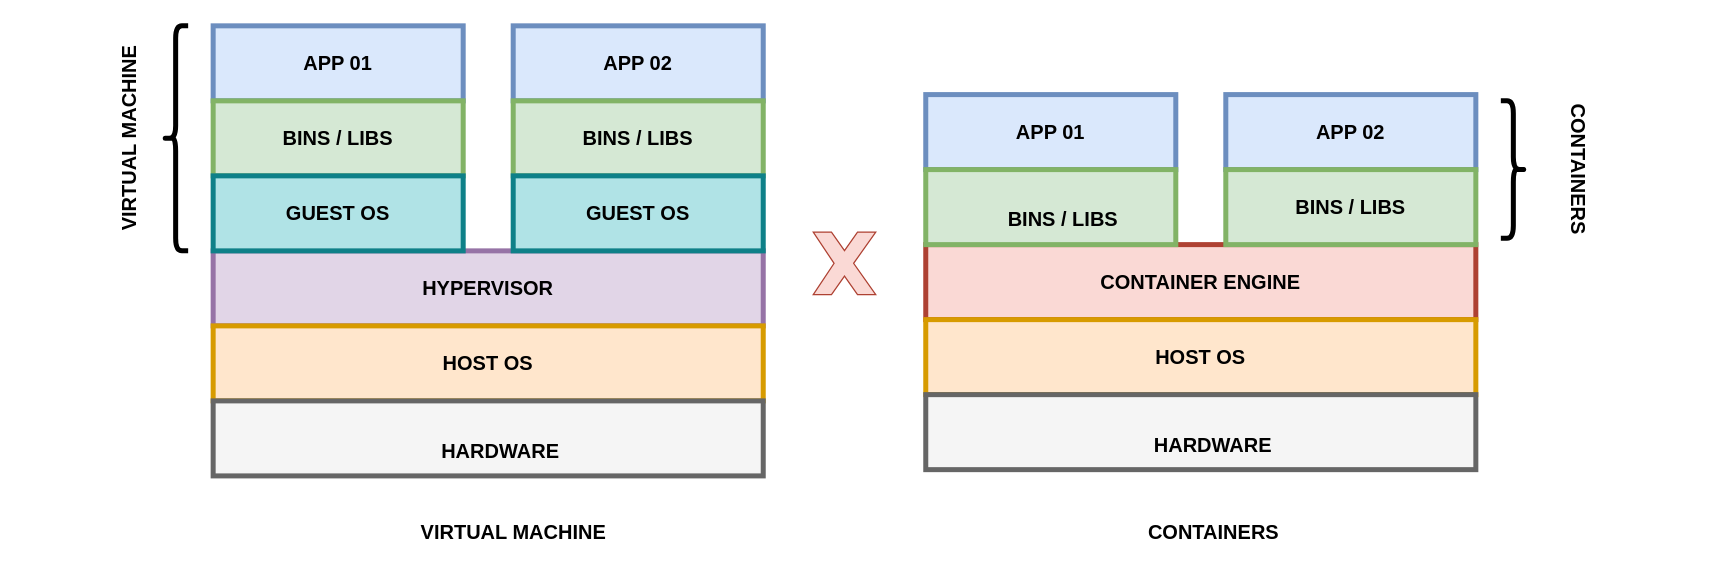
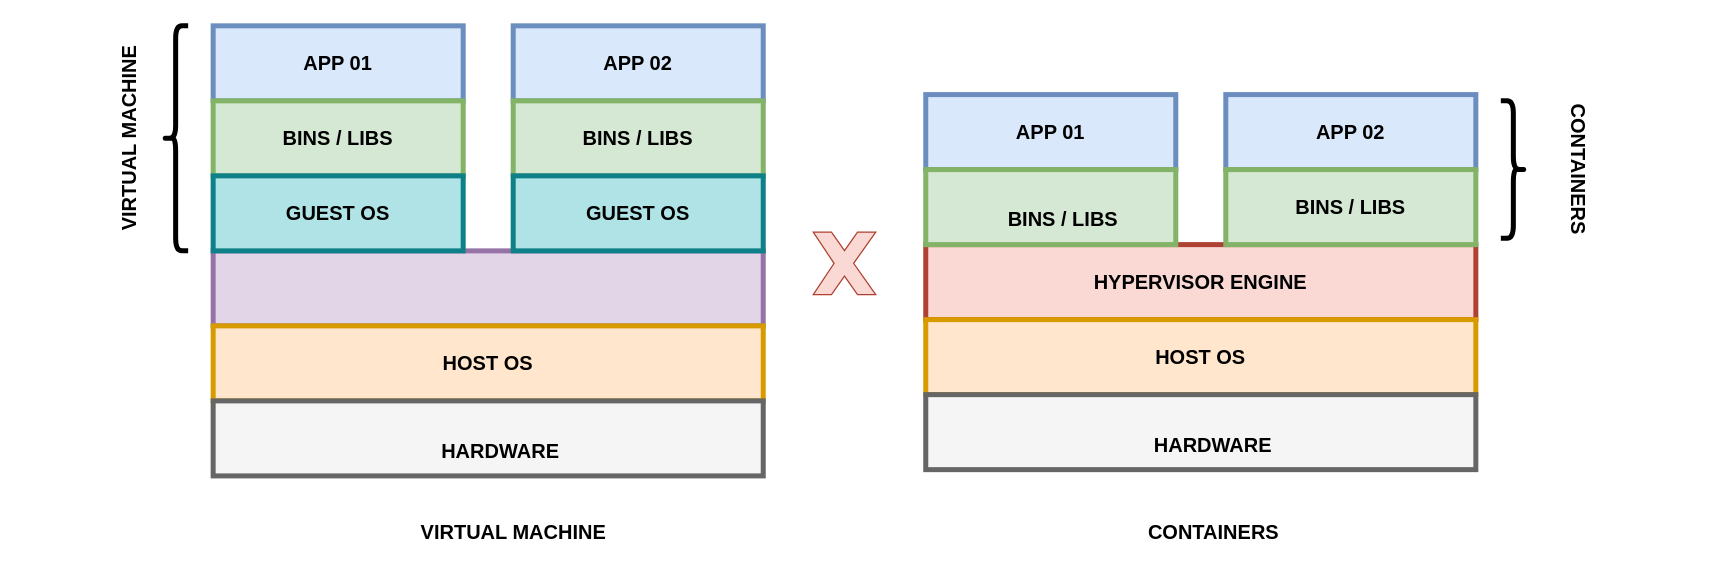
(1201, 282) -> (1201, 282)
(488, 288) -> none
